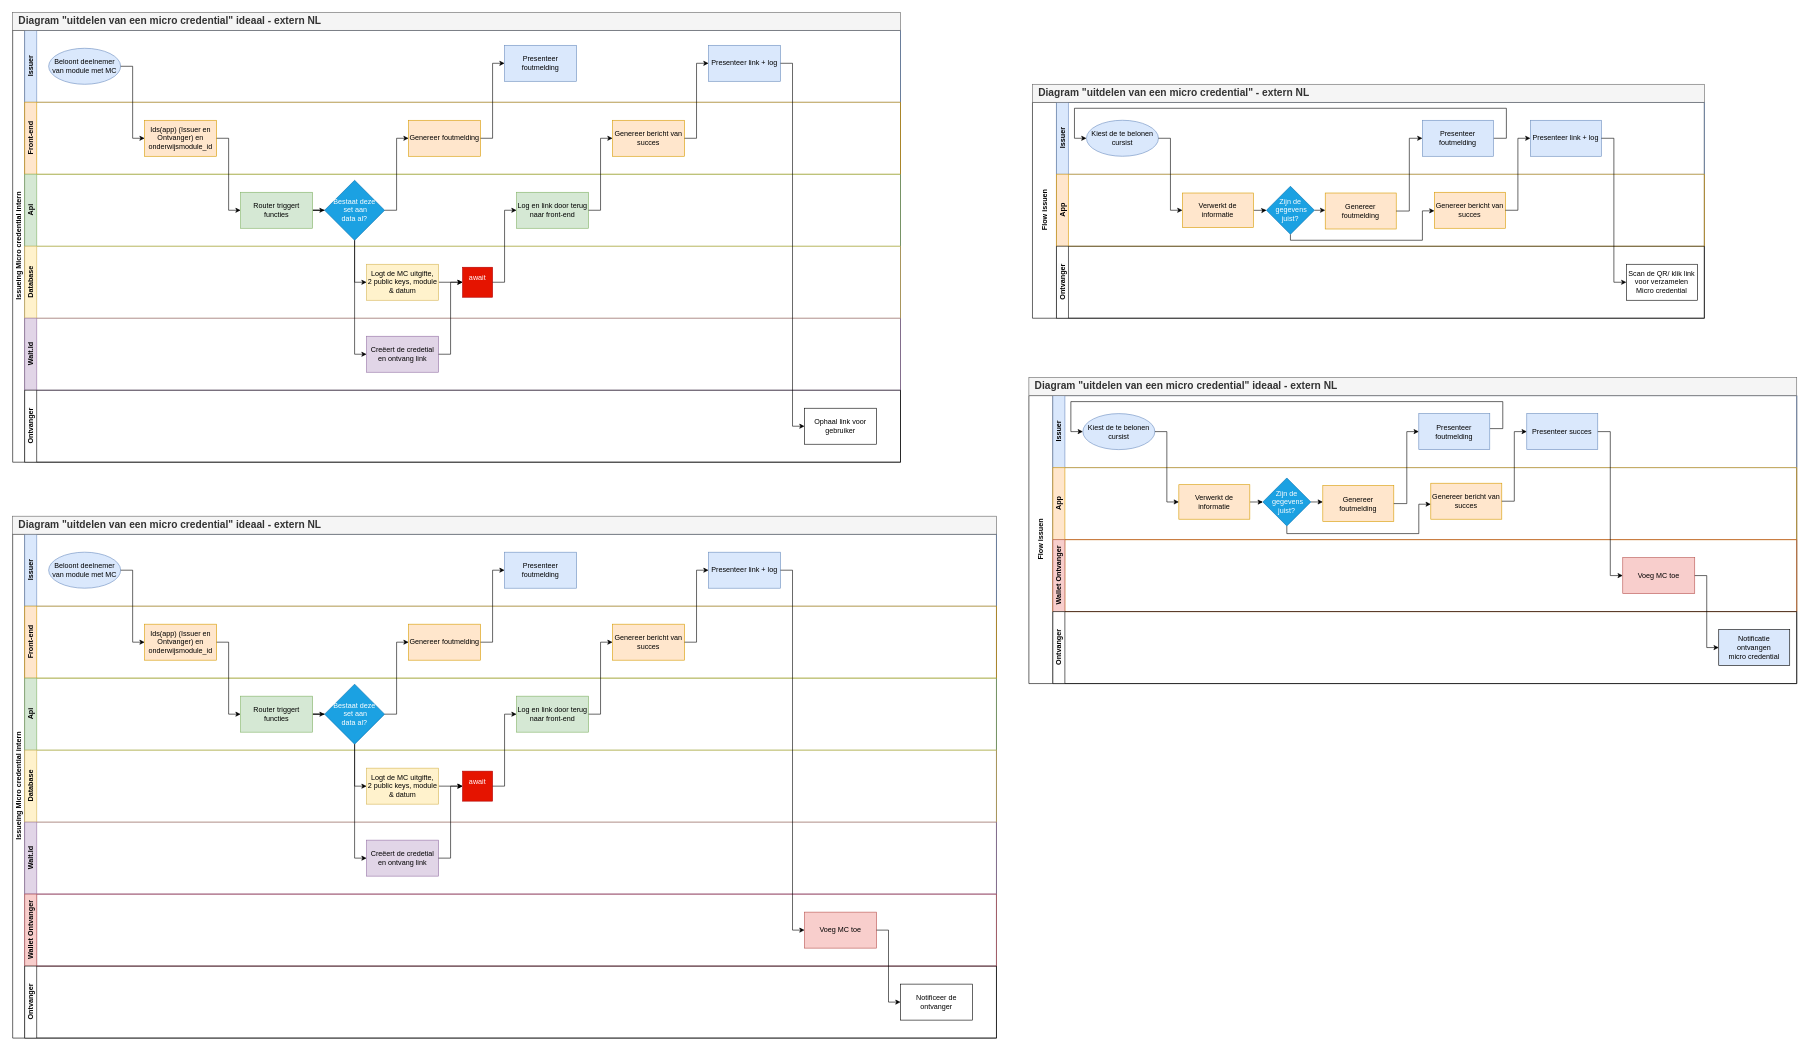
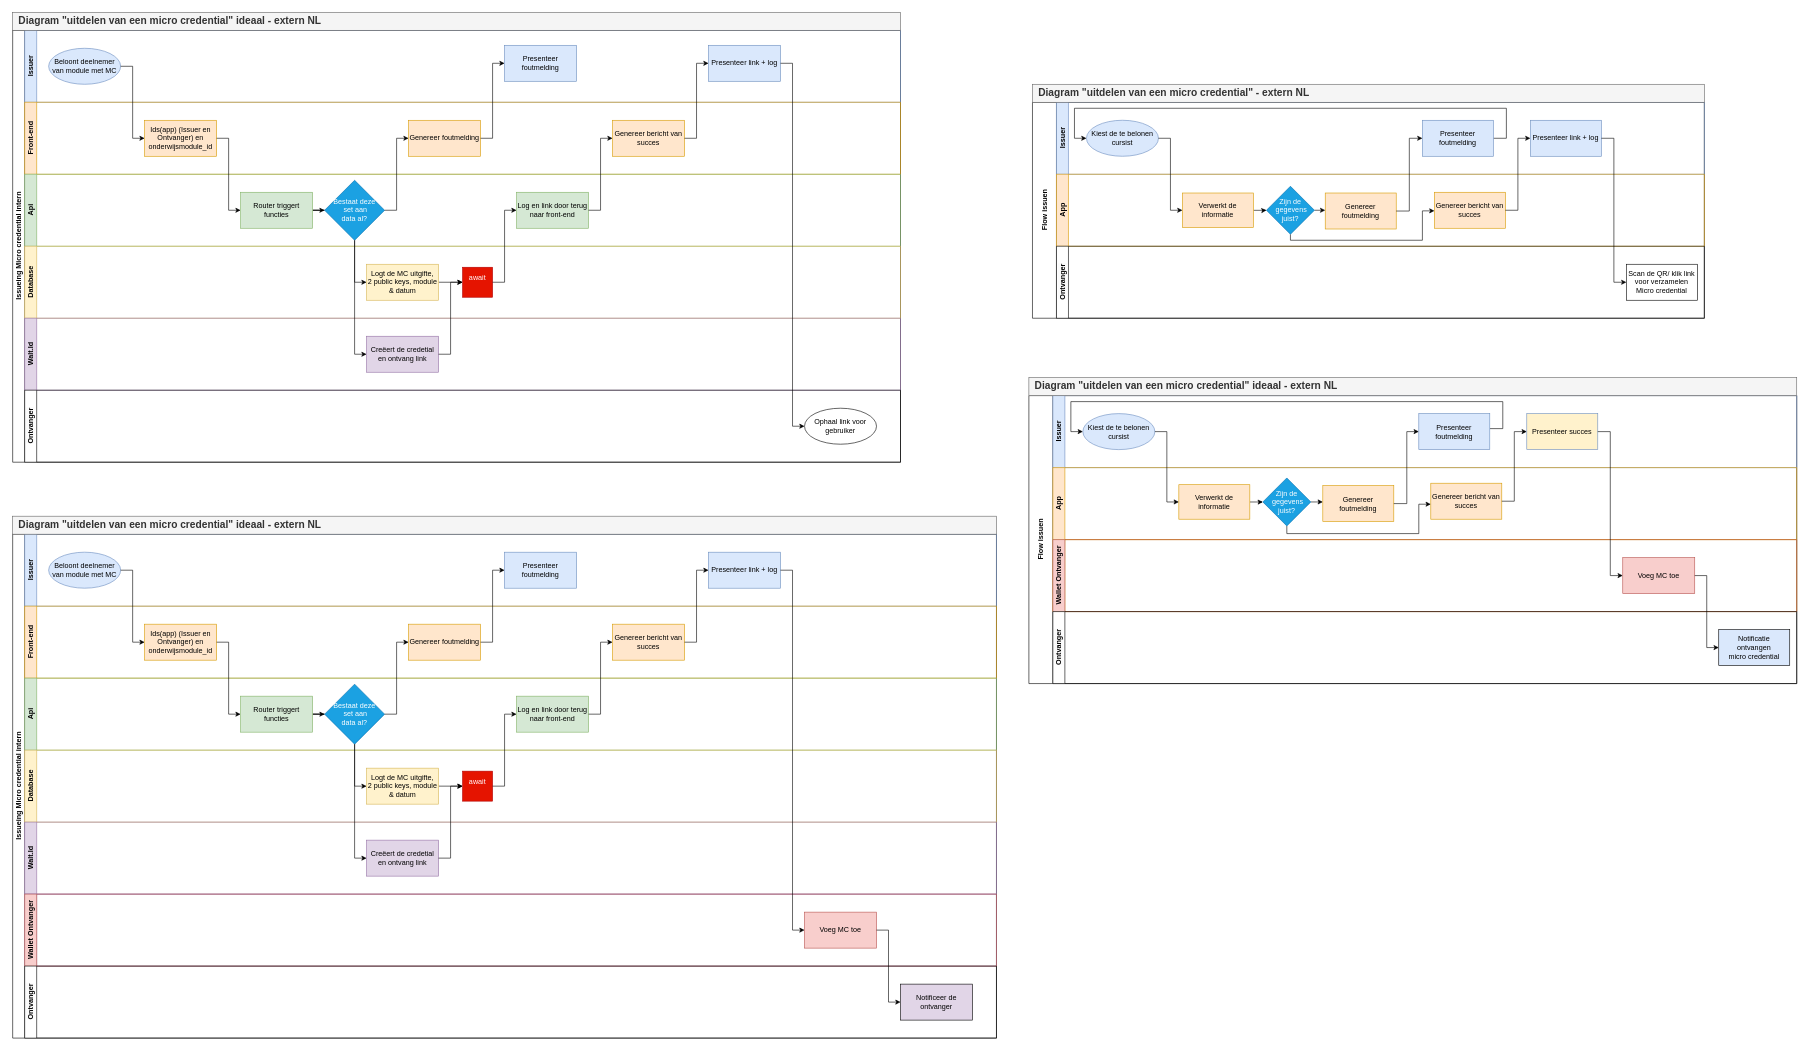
(840, 426) -> (840, 426)
(1562, 432) -> (1562, 432)
(936, 1002) -> (936, 1002)
